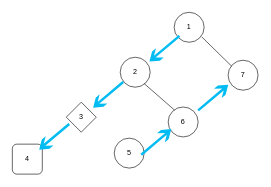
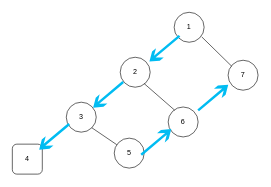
(81, 117) -> (81, 117)
none -> (104, 136)
